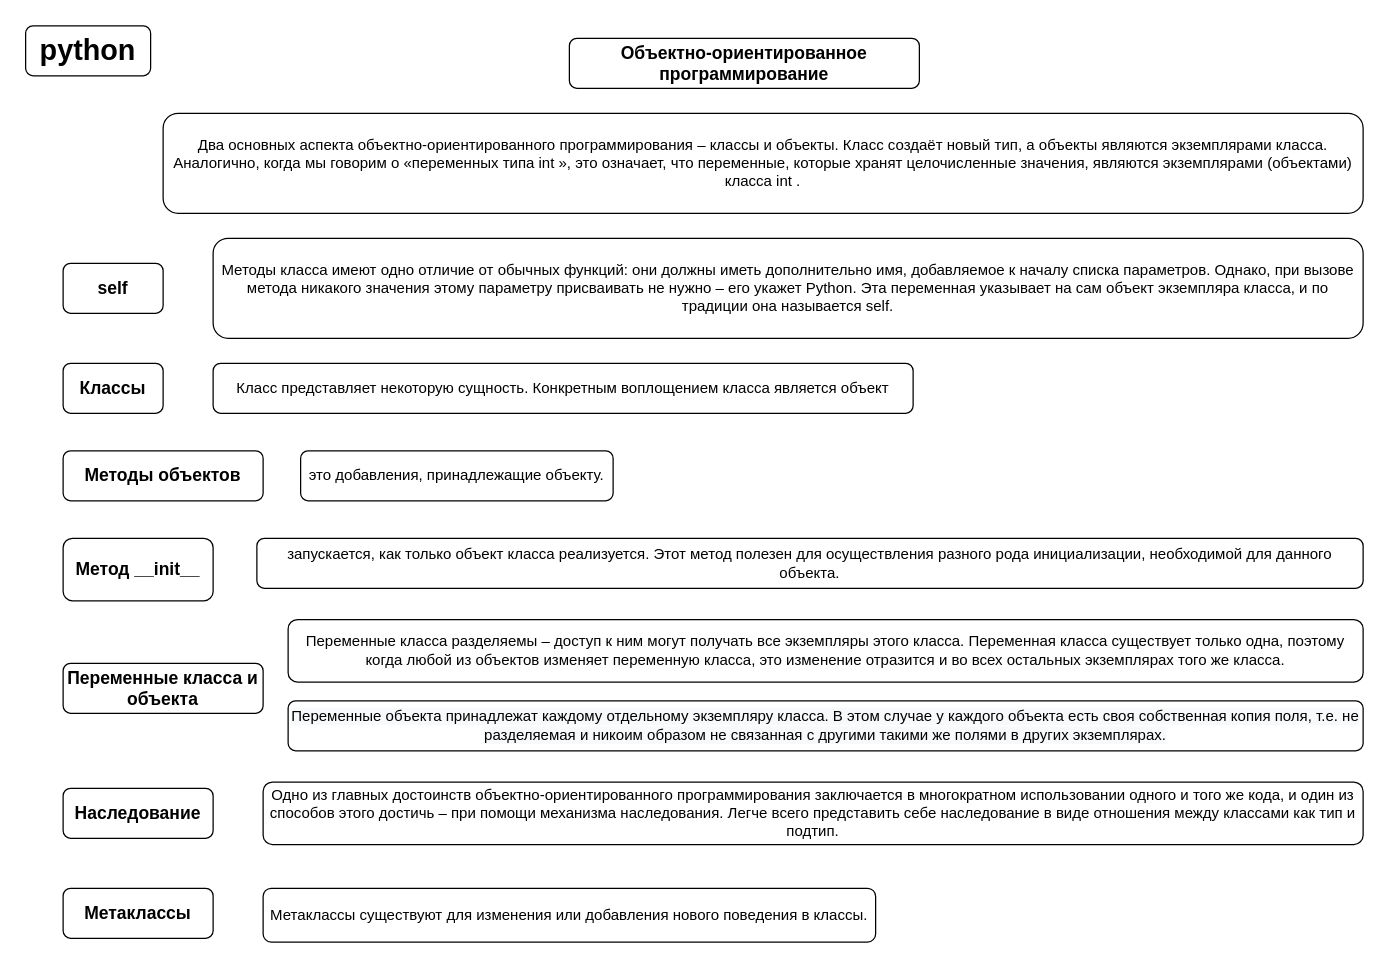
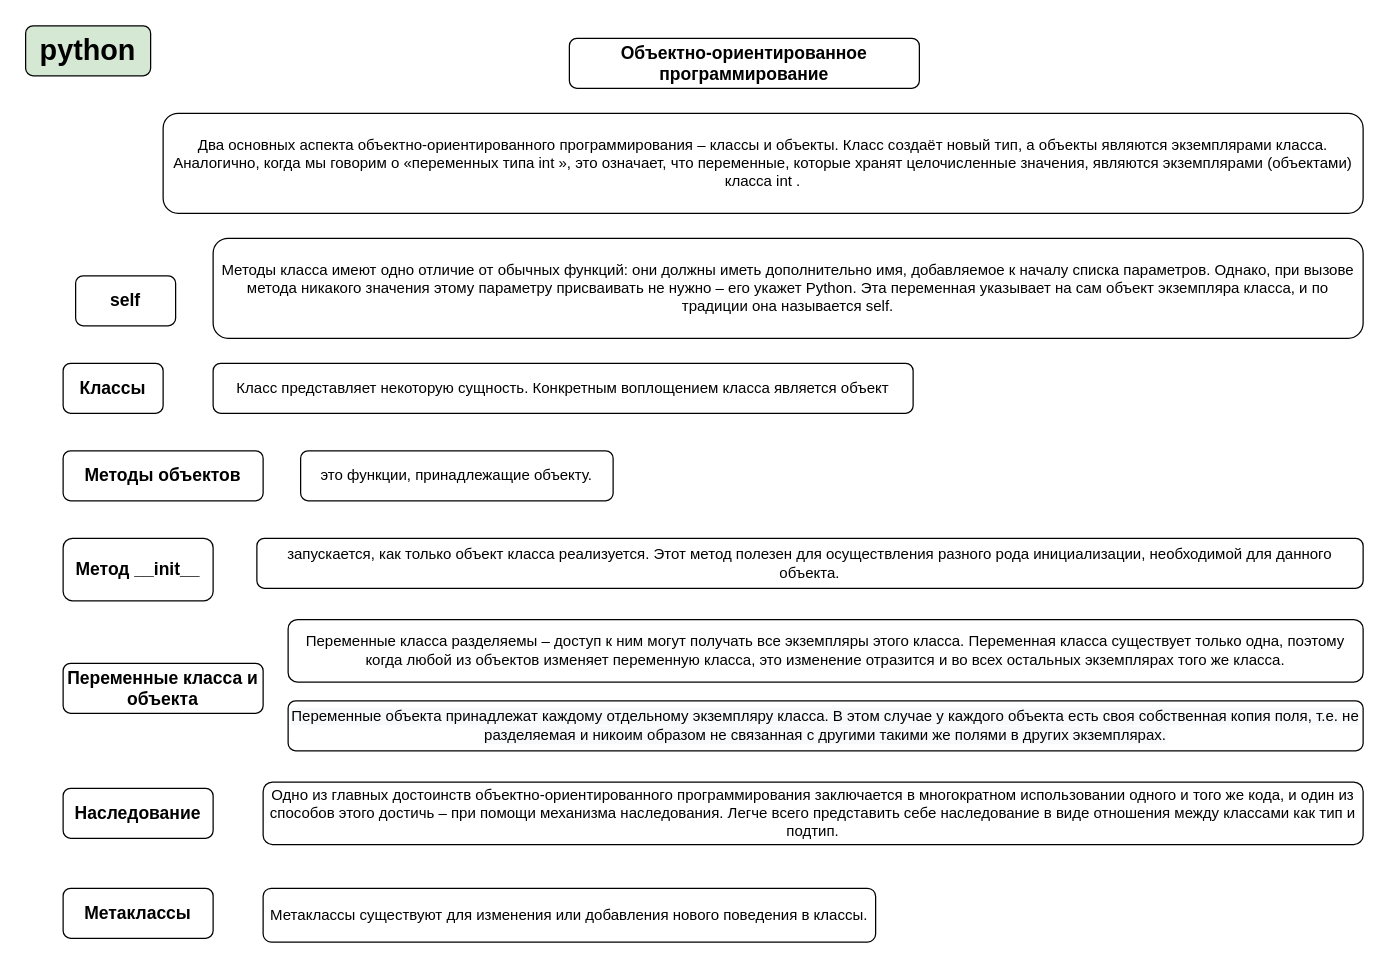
(88, 51) -> (88, 51)
(113, 288) -> (126, 301)
(457, 476) -> (457, 476)
